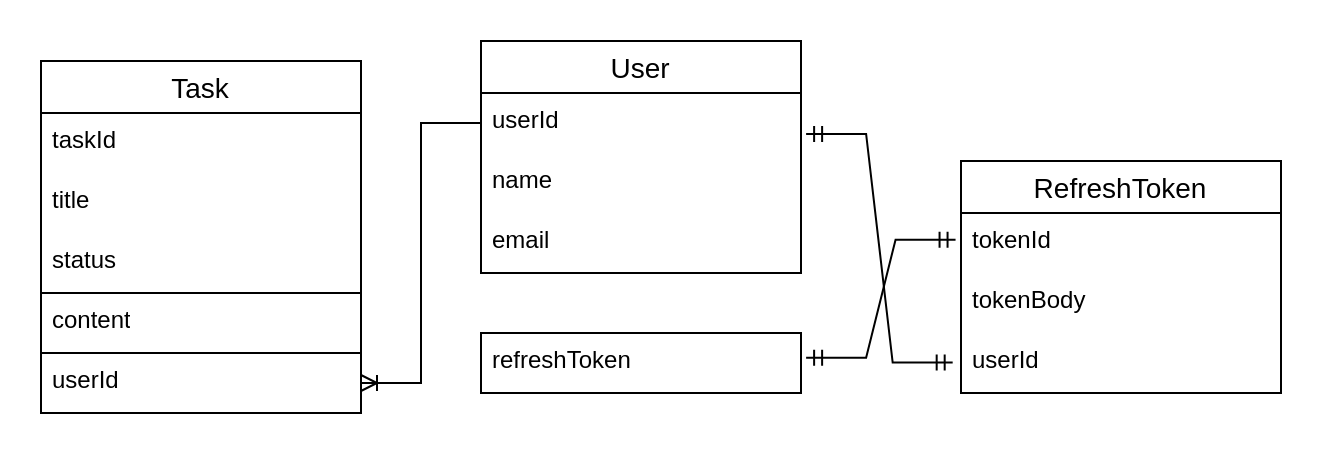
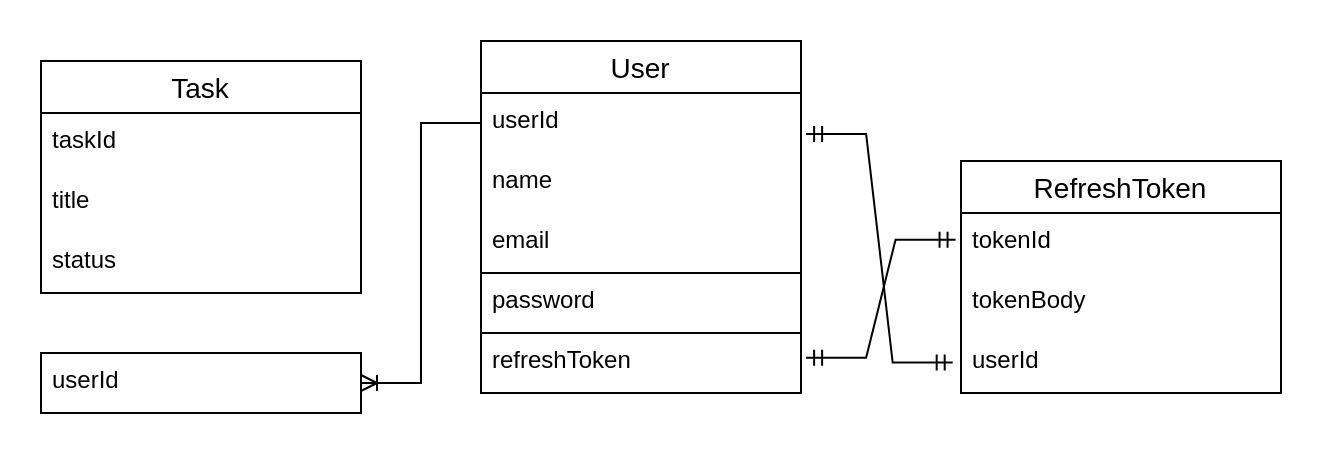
none -> (641, 303)
(201, 323) -> none
